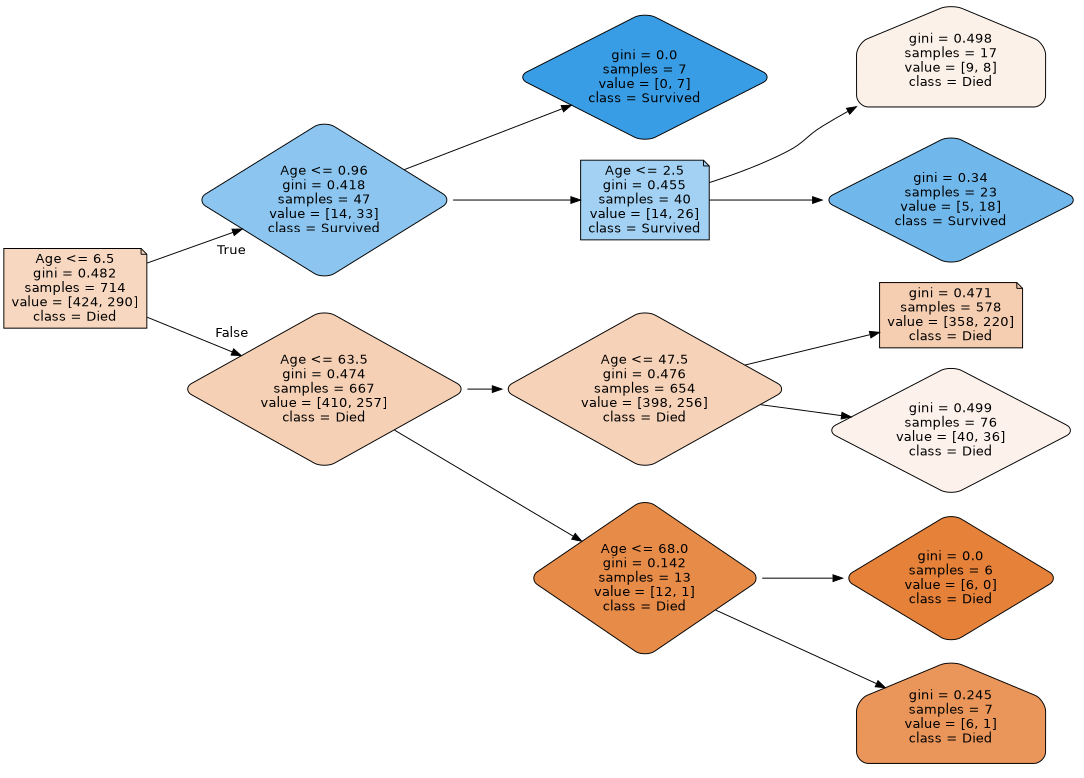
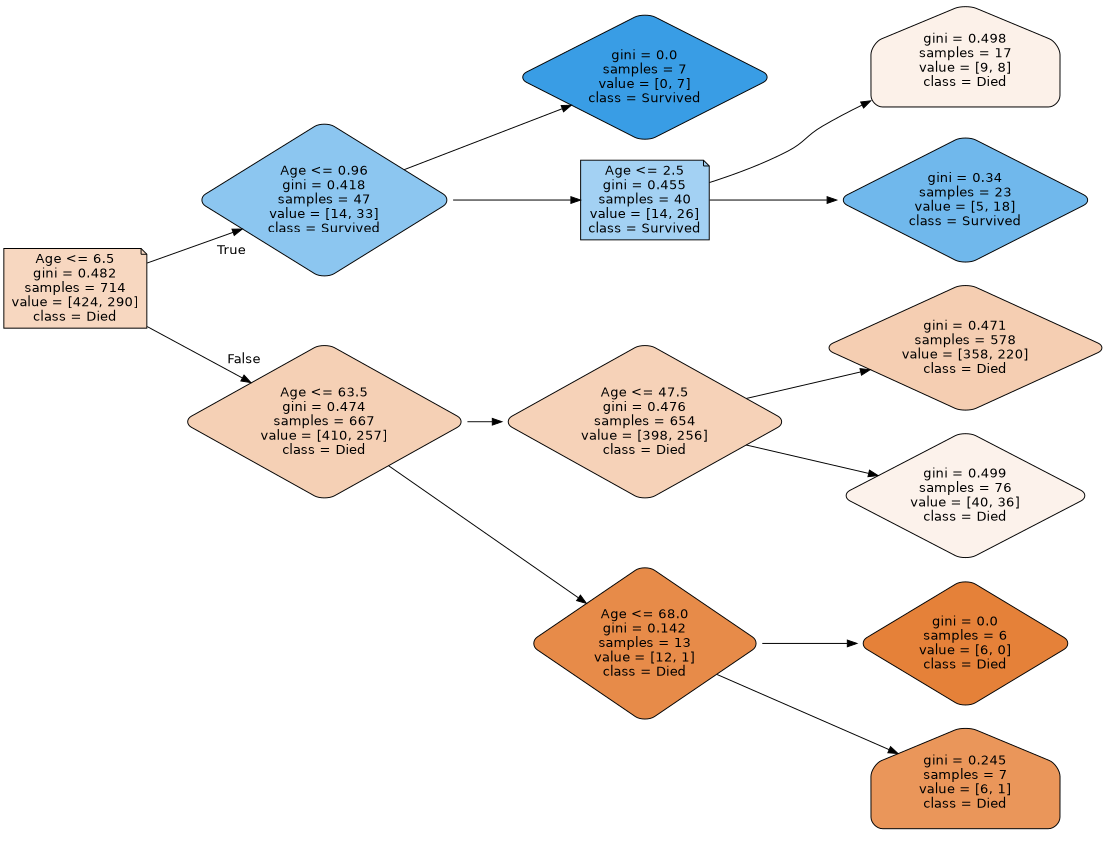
(951, 315) -> (965, 348)
